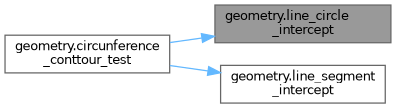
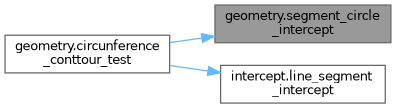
(303, 24) -> (303, 24)
(303, 84) -> (303, 84)
